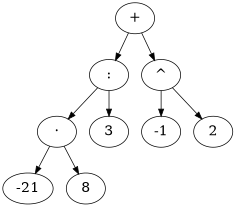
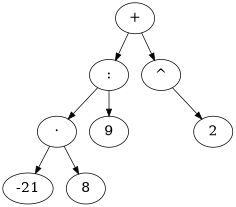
(109, 132) -> (109, 132)
(161, 132) -> none
